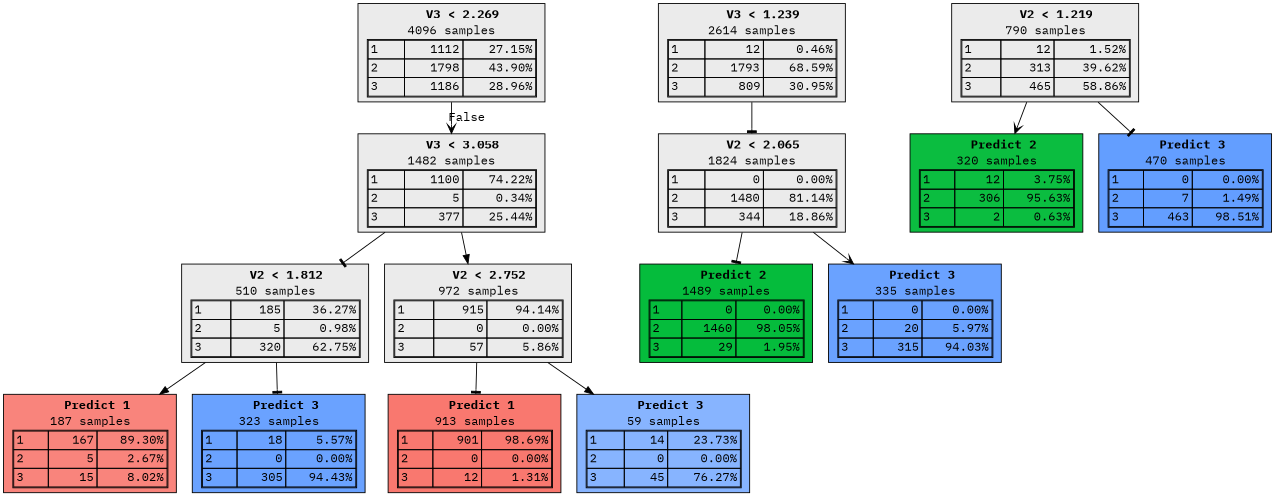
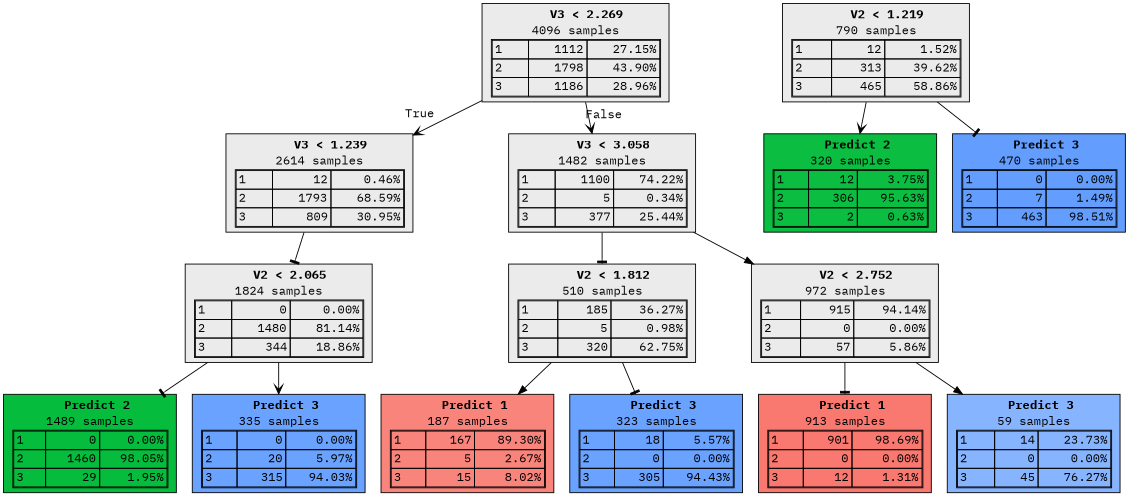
none -> (452, 116)
